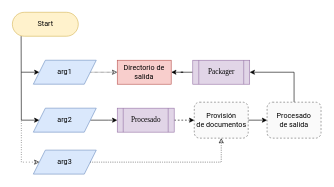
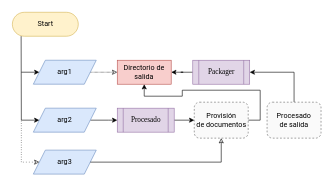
(181, 120) -> (181, 120)
(261, 120) -> (144, 93)
(165, 162) -> (165, 162)
